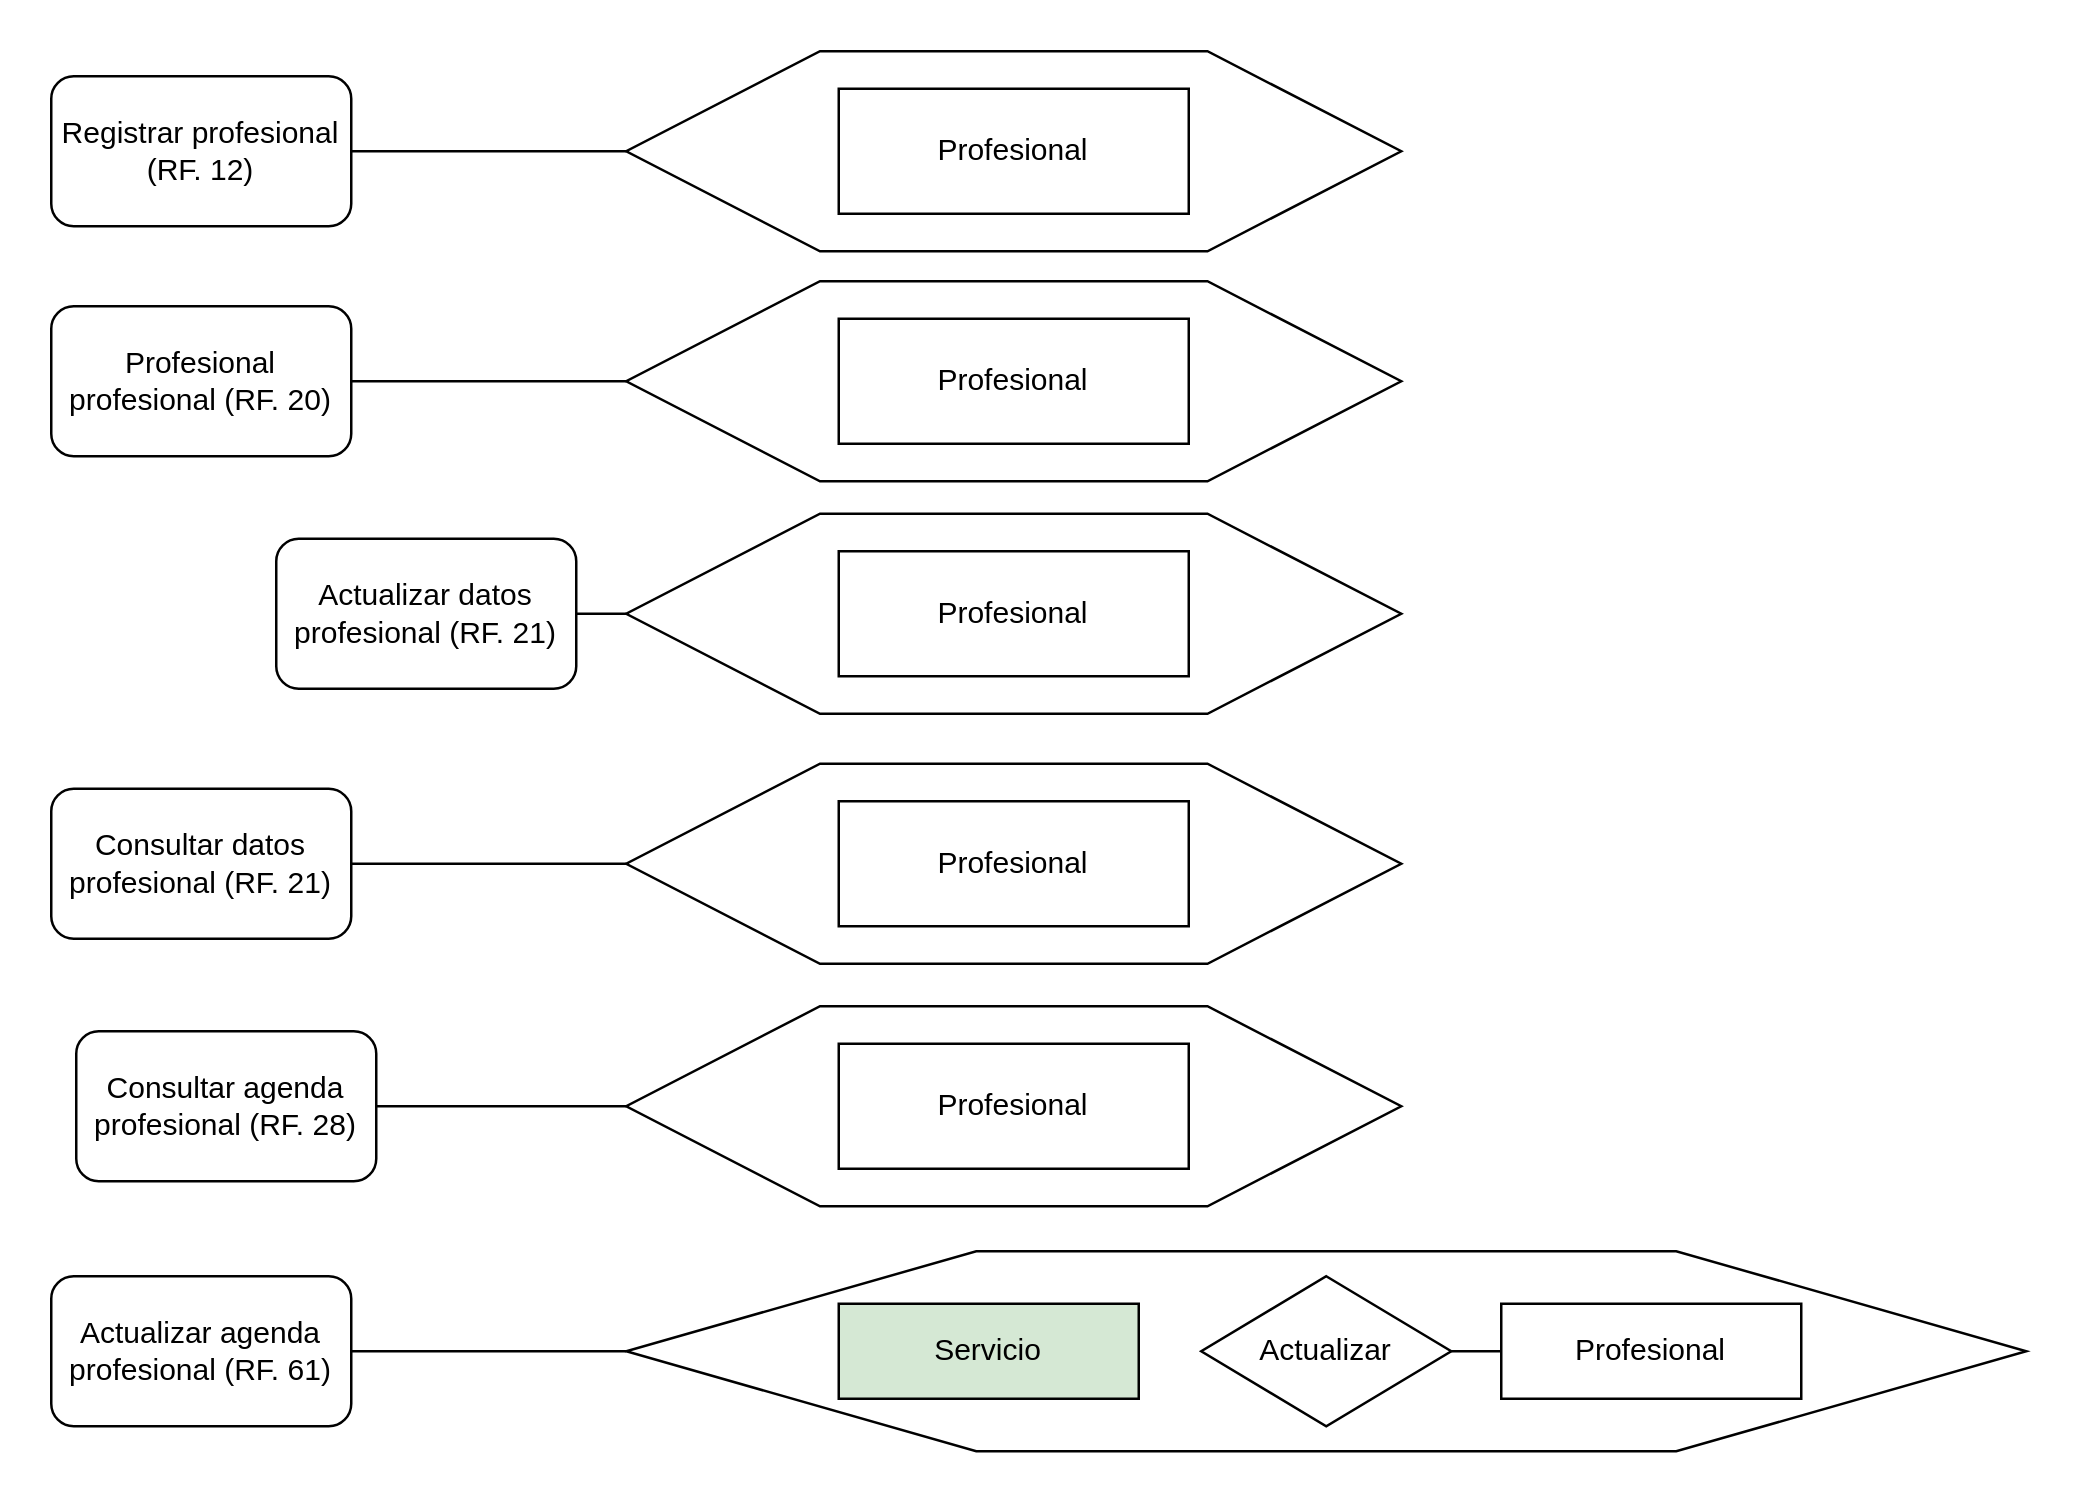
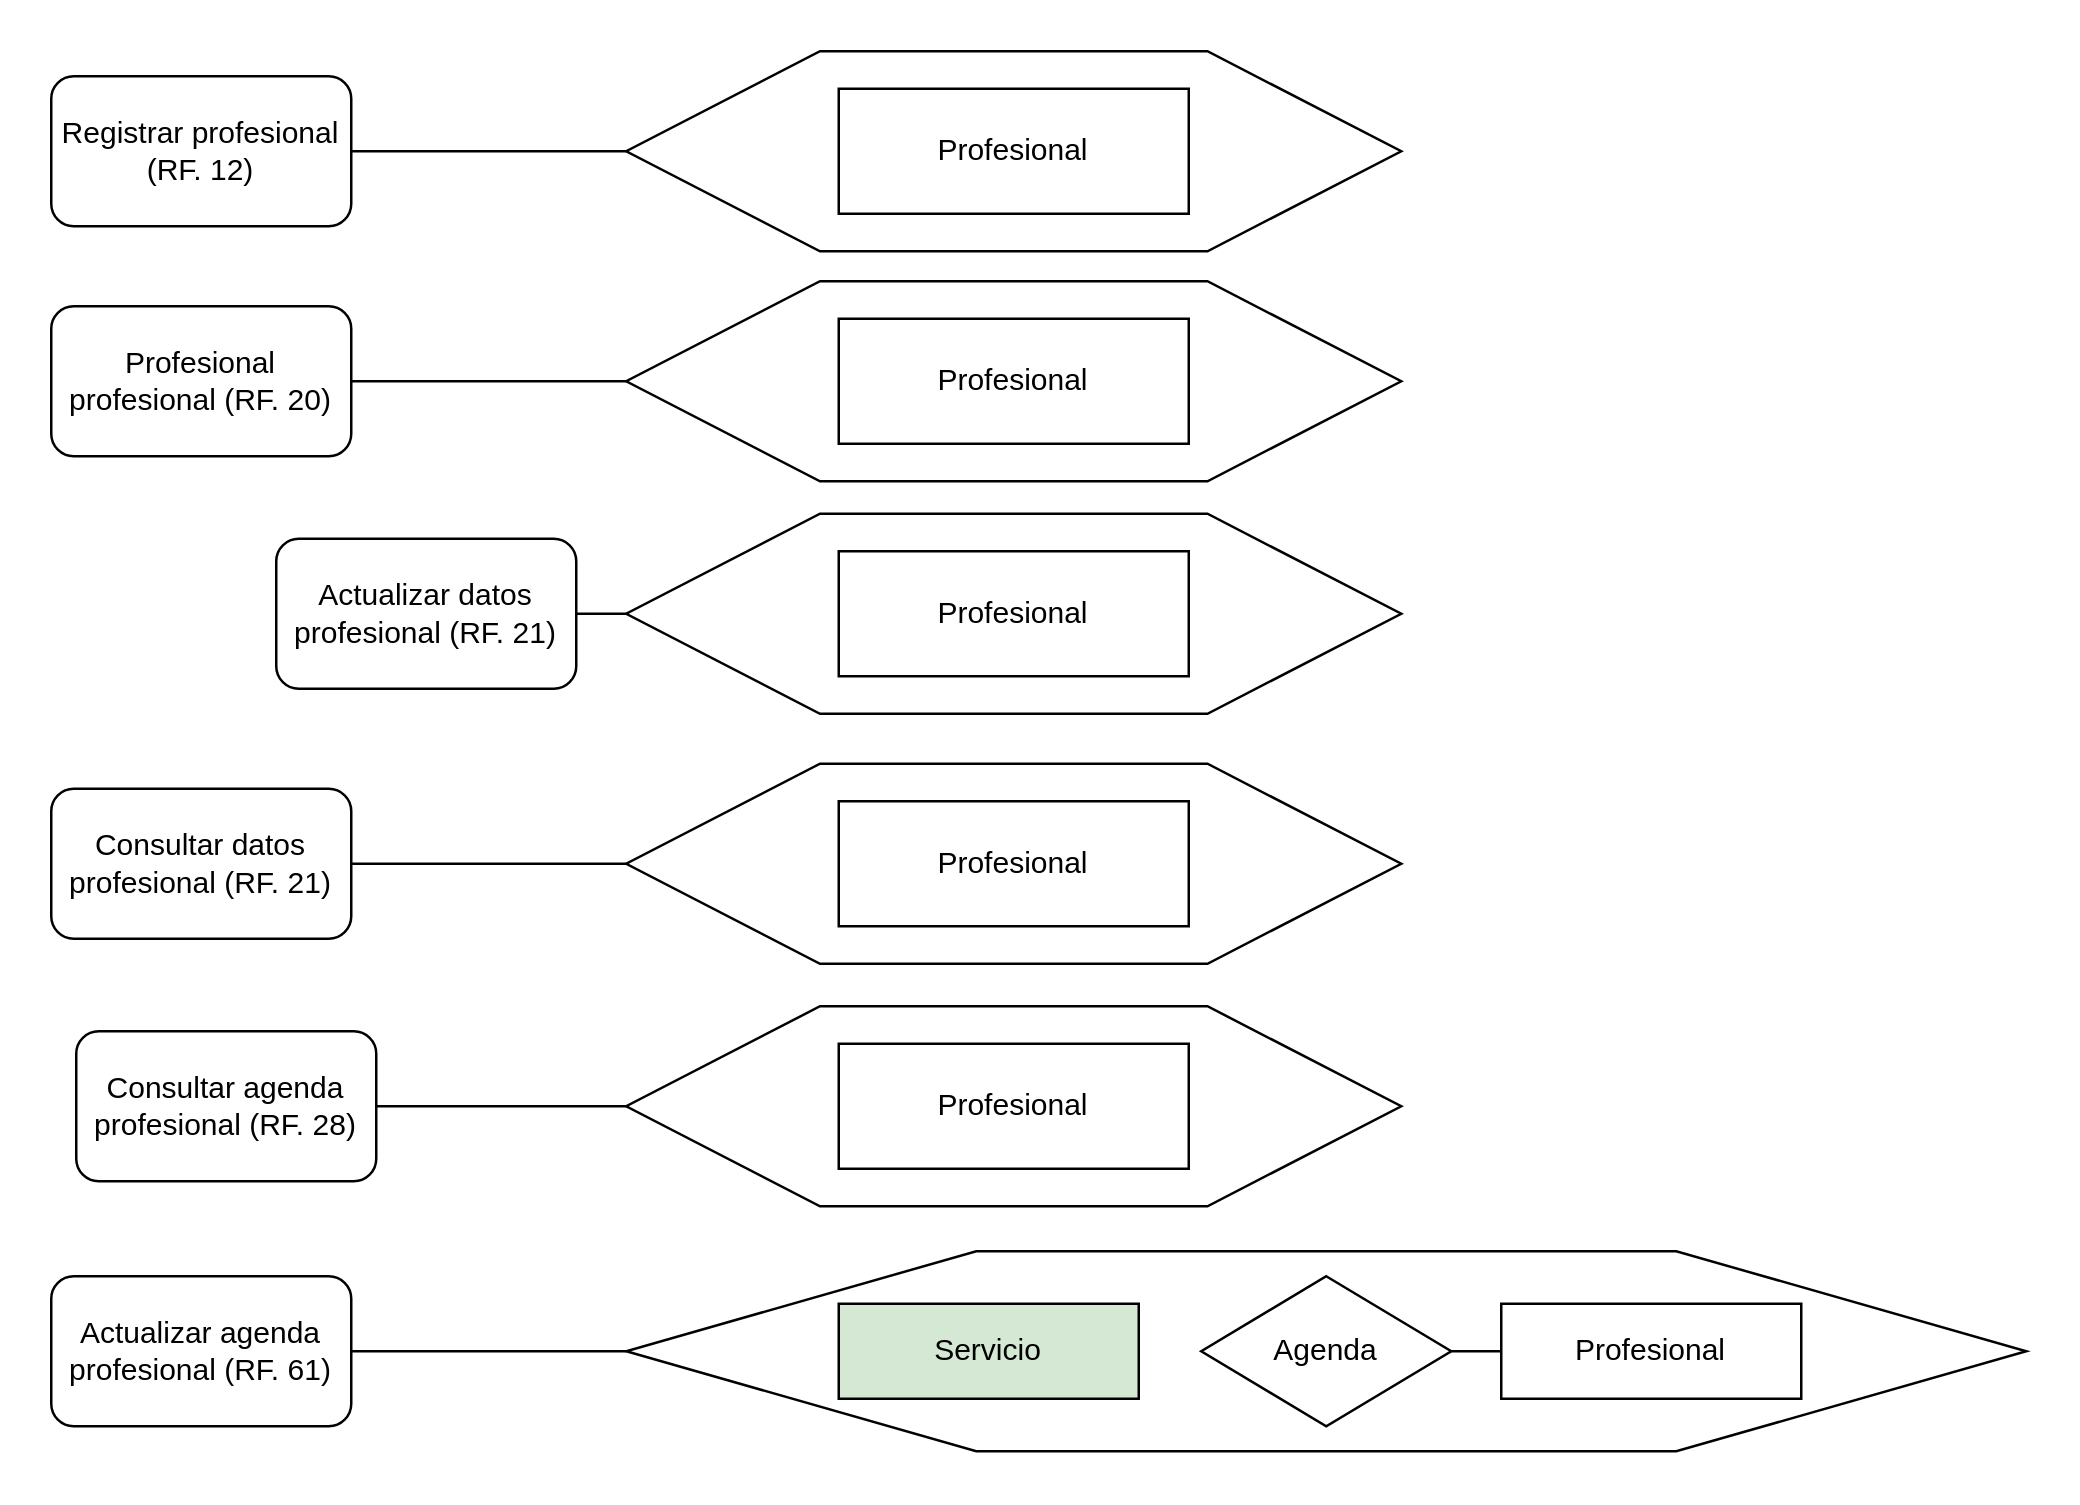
(1326, 1351) -> (1326, 1351)
